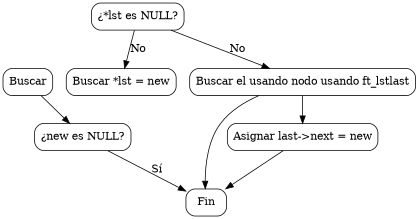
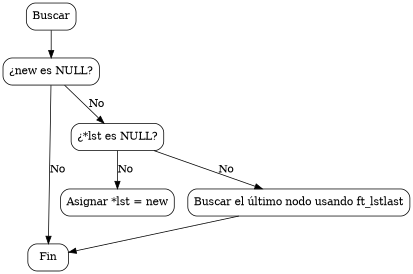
(121, 82) -> (117, 202)
(303, 82) -> (299, 202)
none -> (81, 102)
(303, 137) -> none
(157, 170) -> (58, 170)
